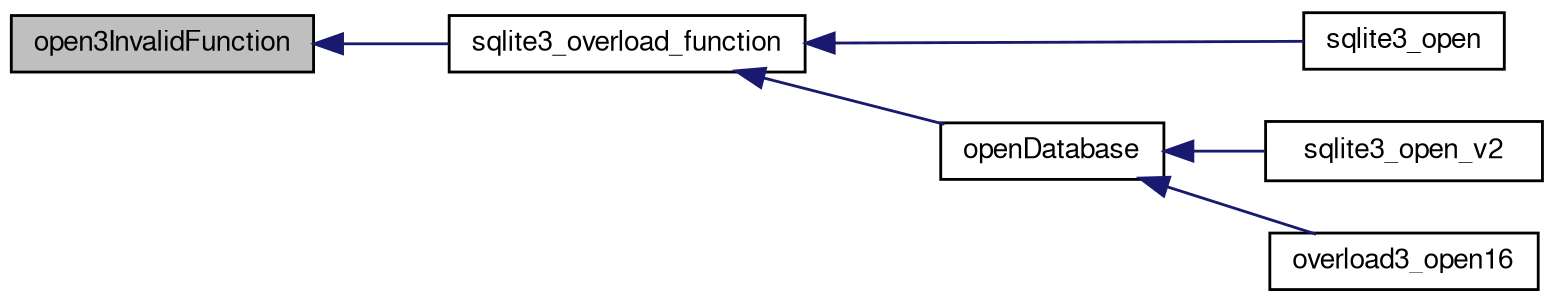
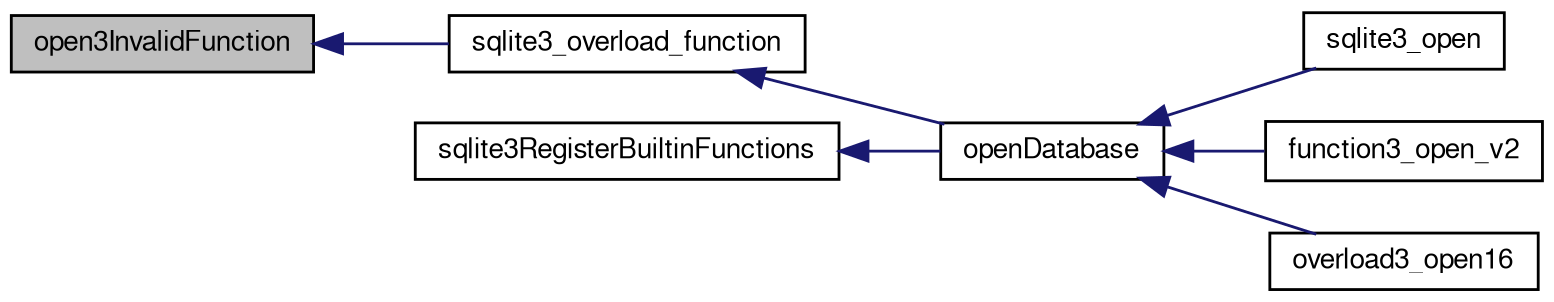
(1069, 42) -> (1242, 92)
none -> (627, 151)
(1404, 151) -> (1404, 151)
